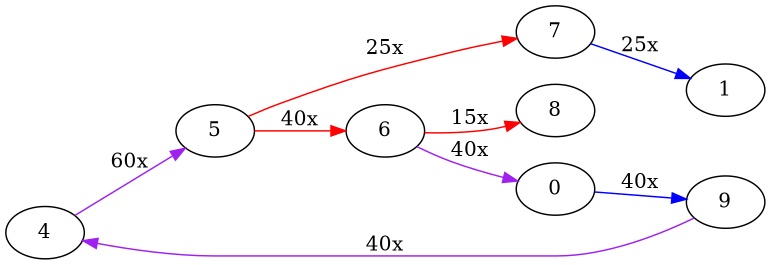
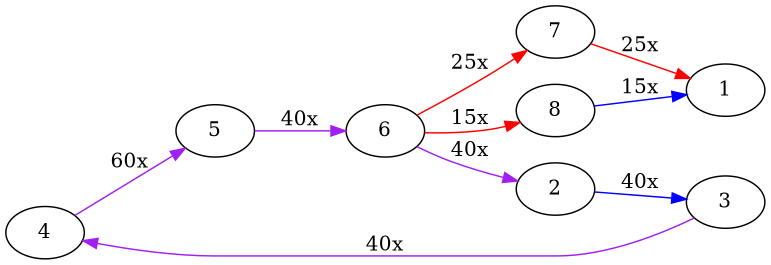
(634, 59) -> (634, 59)
(373, 72) -> (466, 88)
none -> (633, 101)
(293, 131) -> (293, 131)
(555, 189) -> (555, 189)
(726, 202) -> (726, 202)
